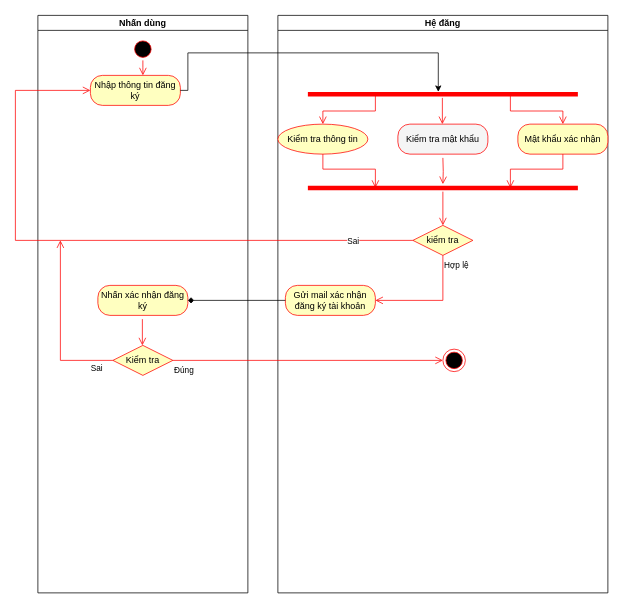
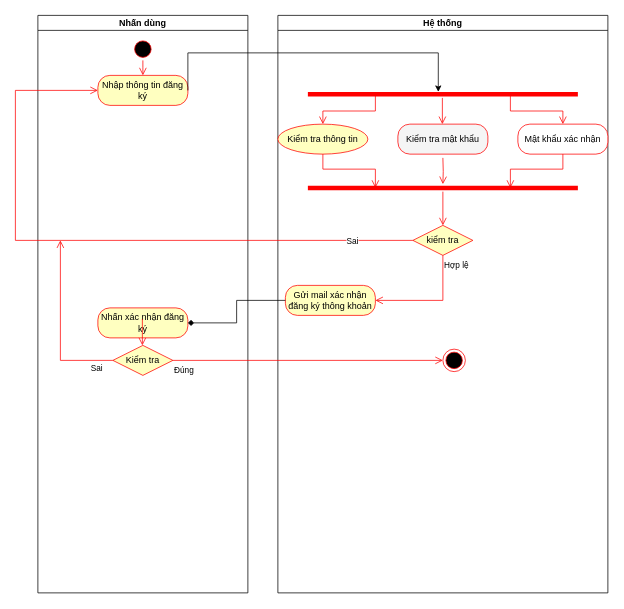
(443, 23) -> (443, 23)
(135, 90) -> (143, 90)
(563, 139) -> (563, 139)
(143, 300) -> (143, 323)
(330, 300) -> (330, 300)
